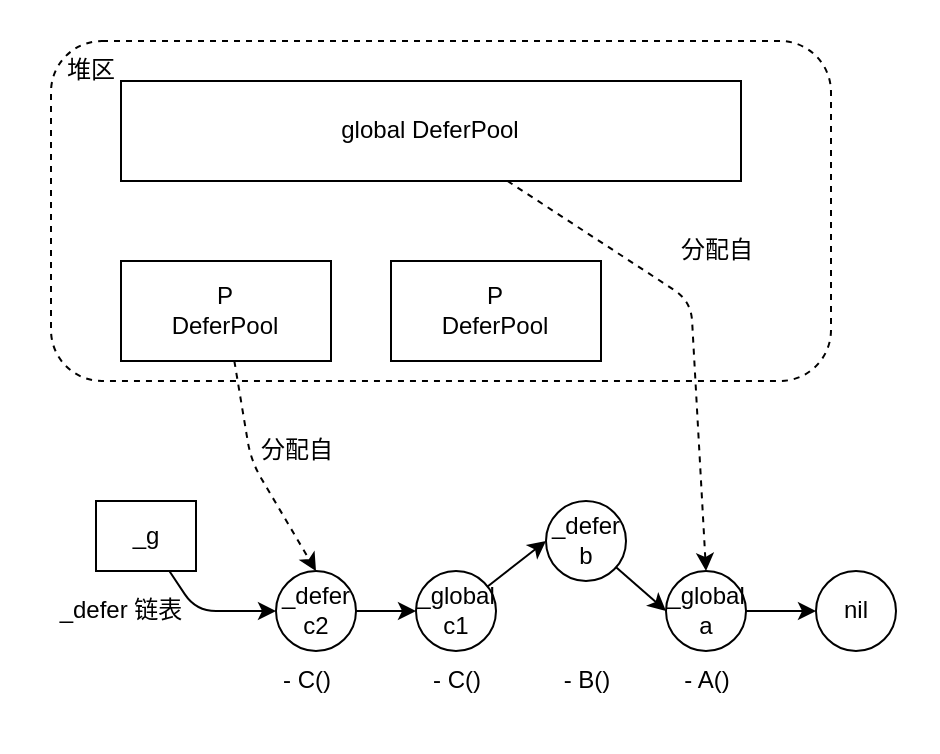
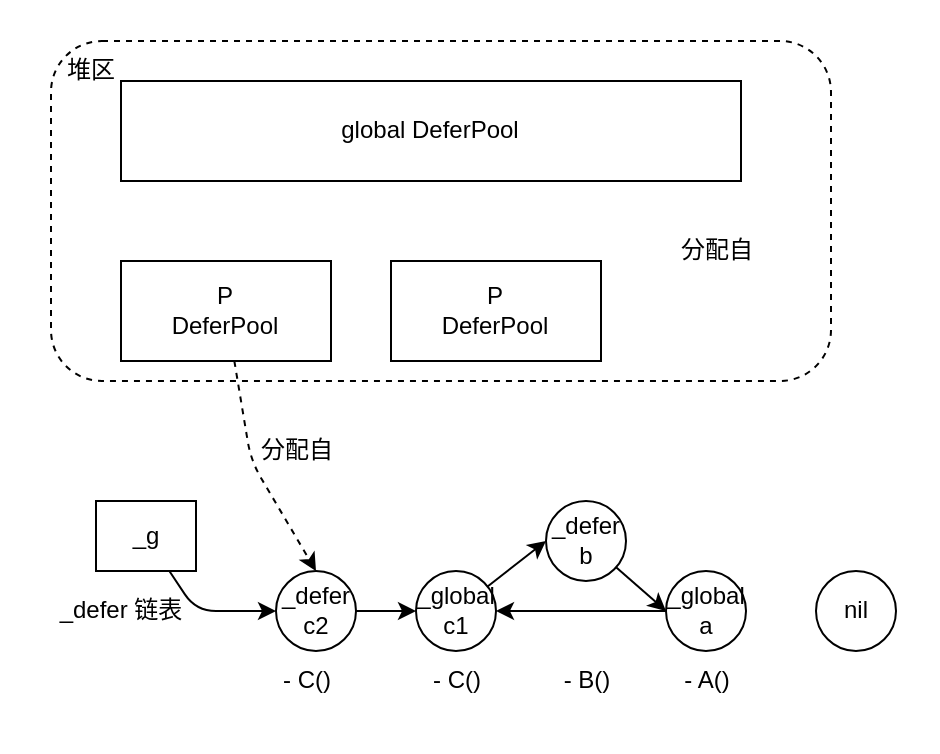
(692, 325) -> none
(774, 611) -> (588, 611)
